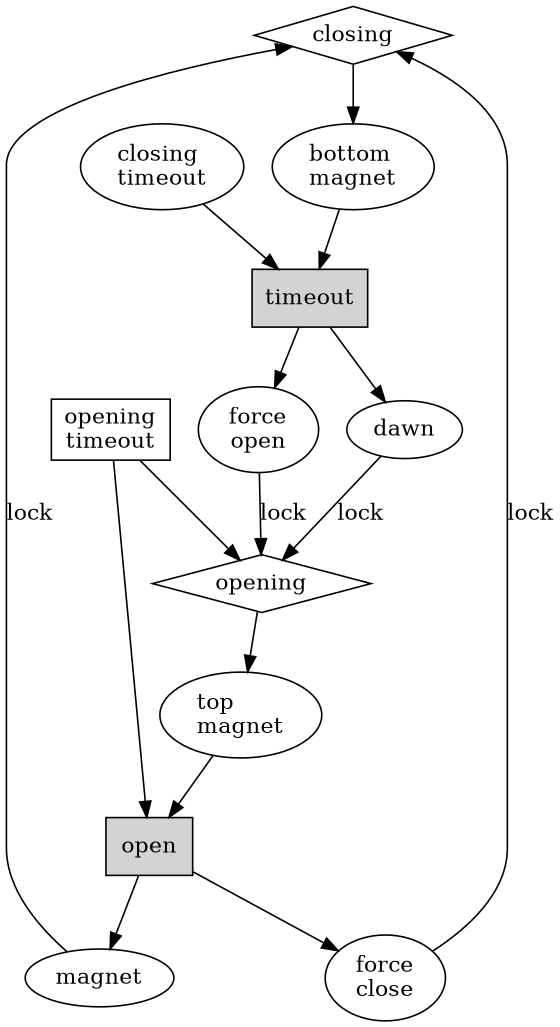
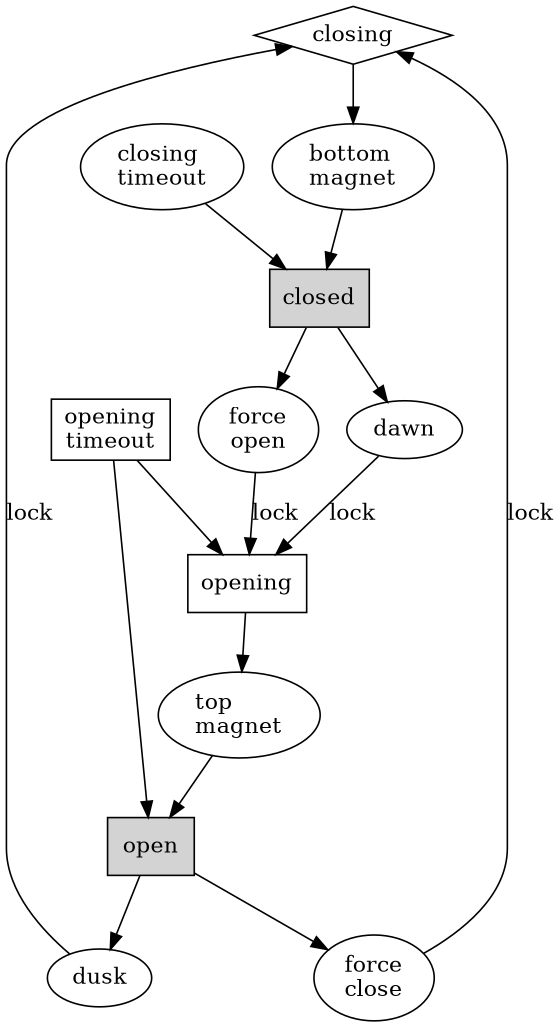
(310, 298) -> (320, 298)
(262, 584) -> (247, 584)
(100, 978) -> (100, 978)
